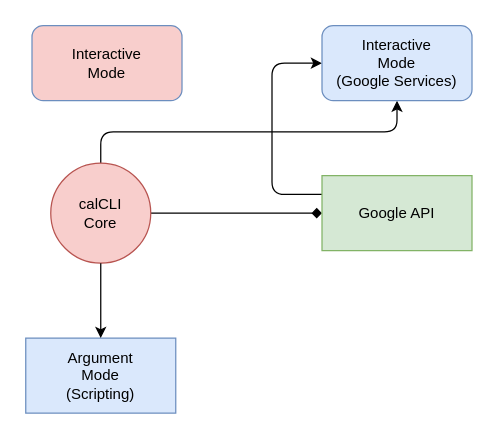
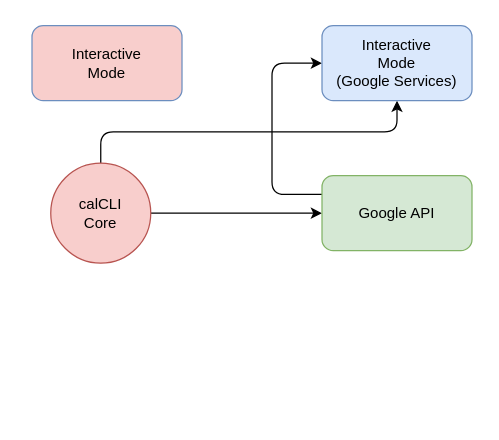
(311, 213) -> (312, 213)
(397, 213) -> (397, 213)
(101, 296) -> none
(101, 376) -> none
